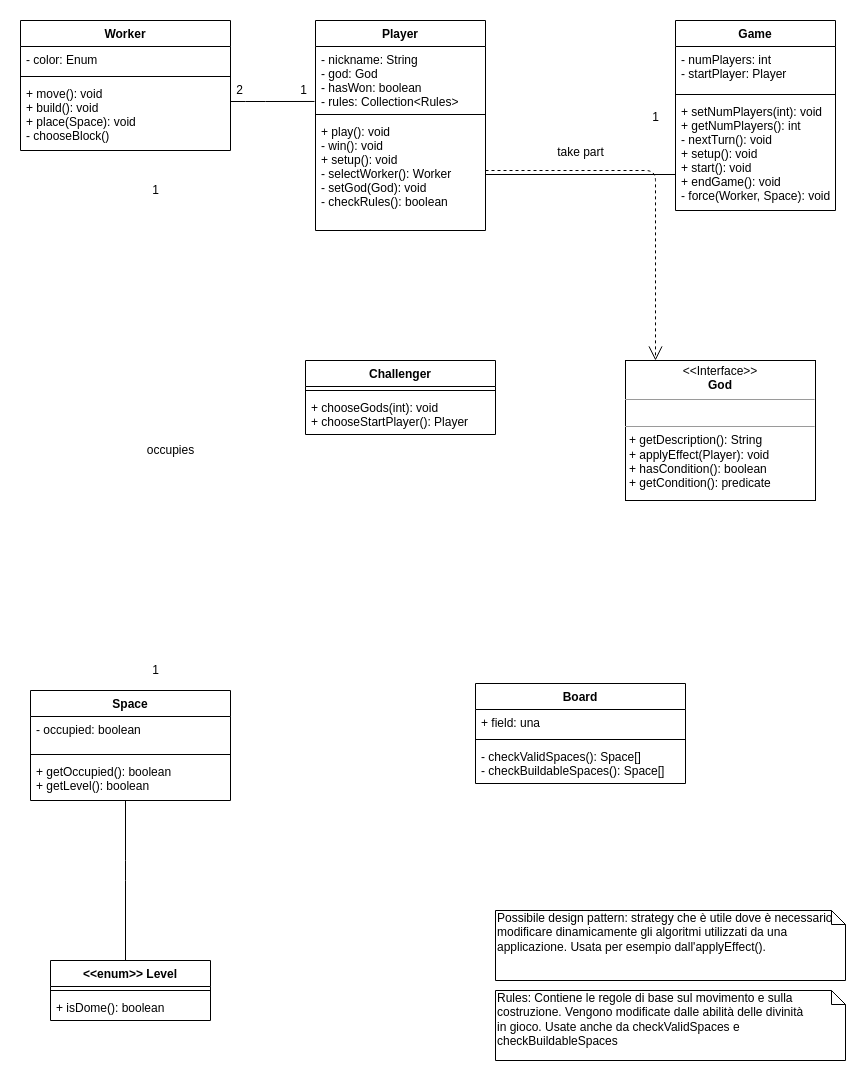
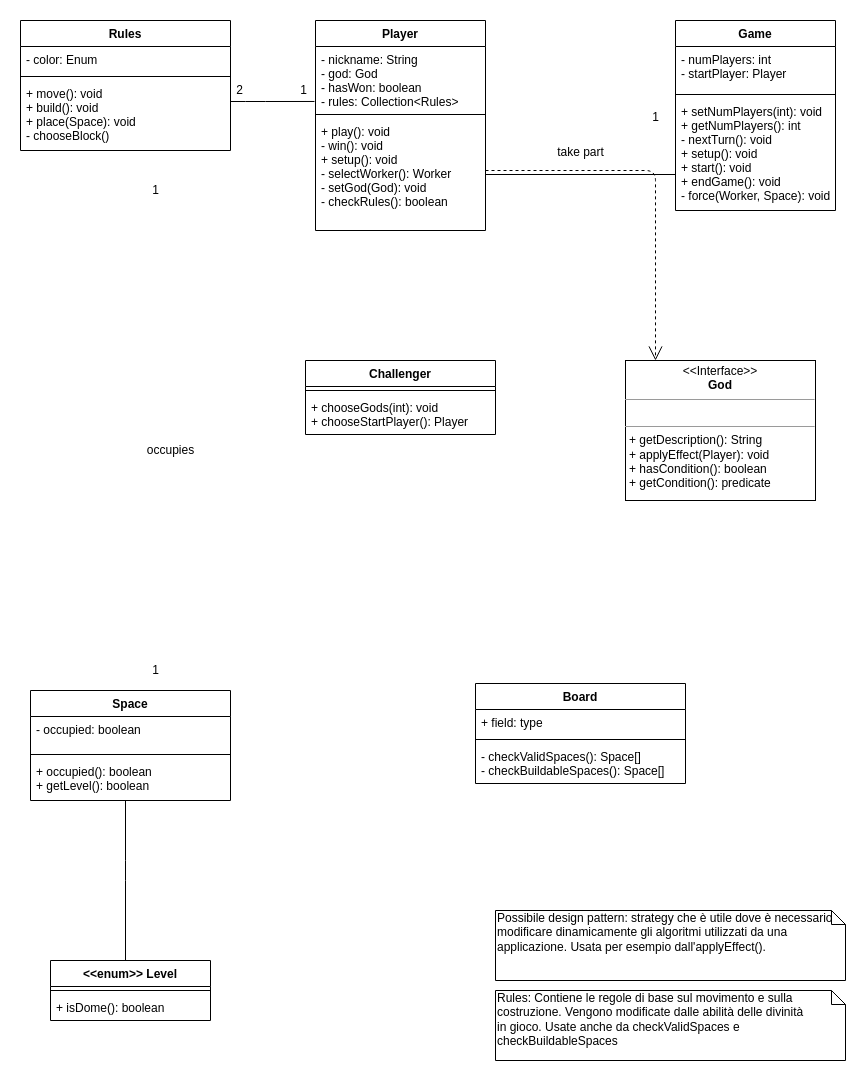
(125, 34) -> (125, 34)
(514, 723) -> (517, 723)
(109, 772) -> (99, 772)
